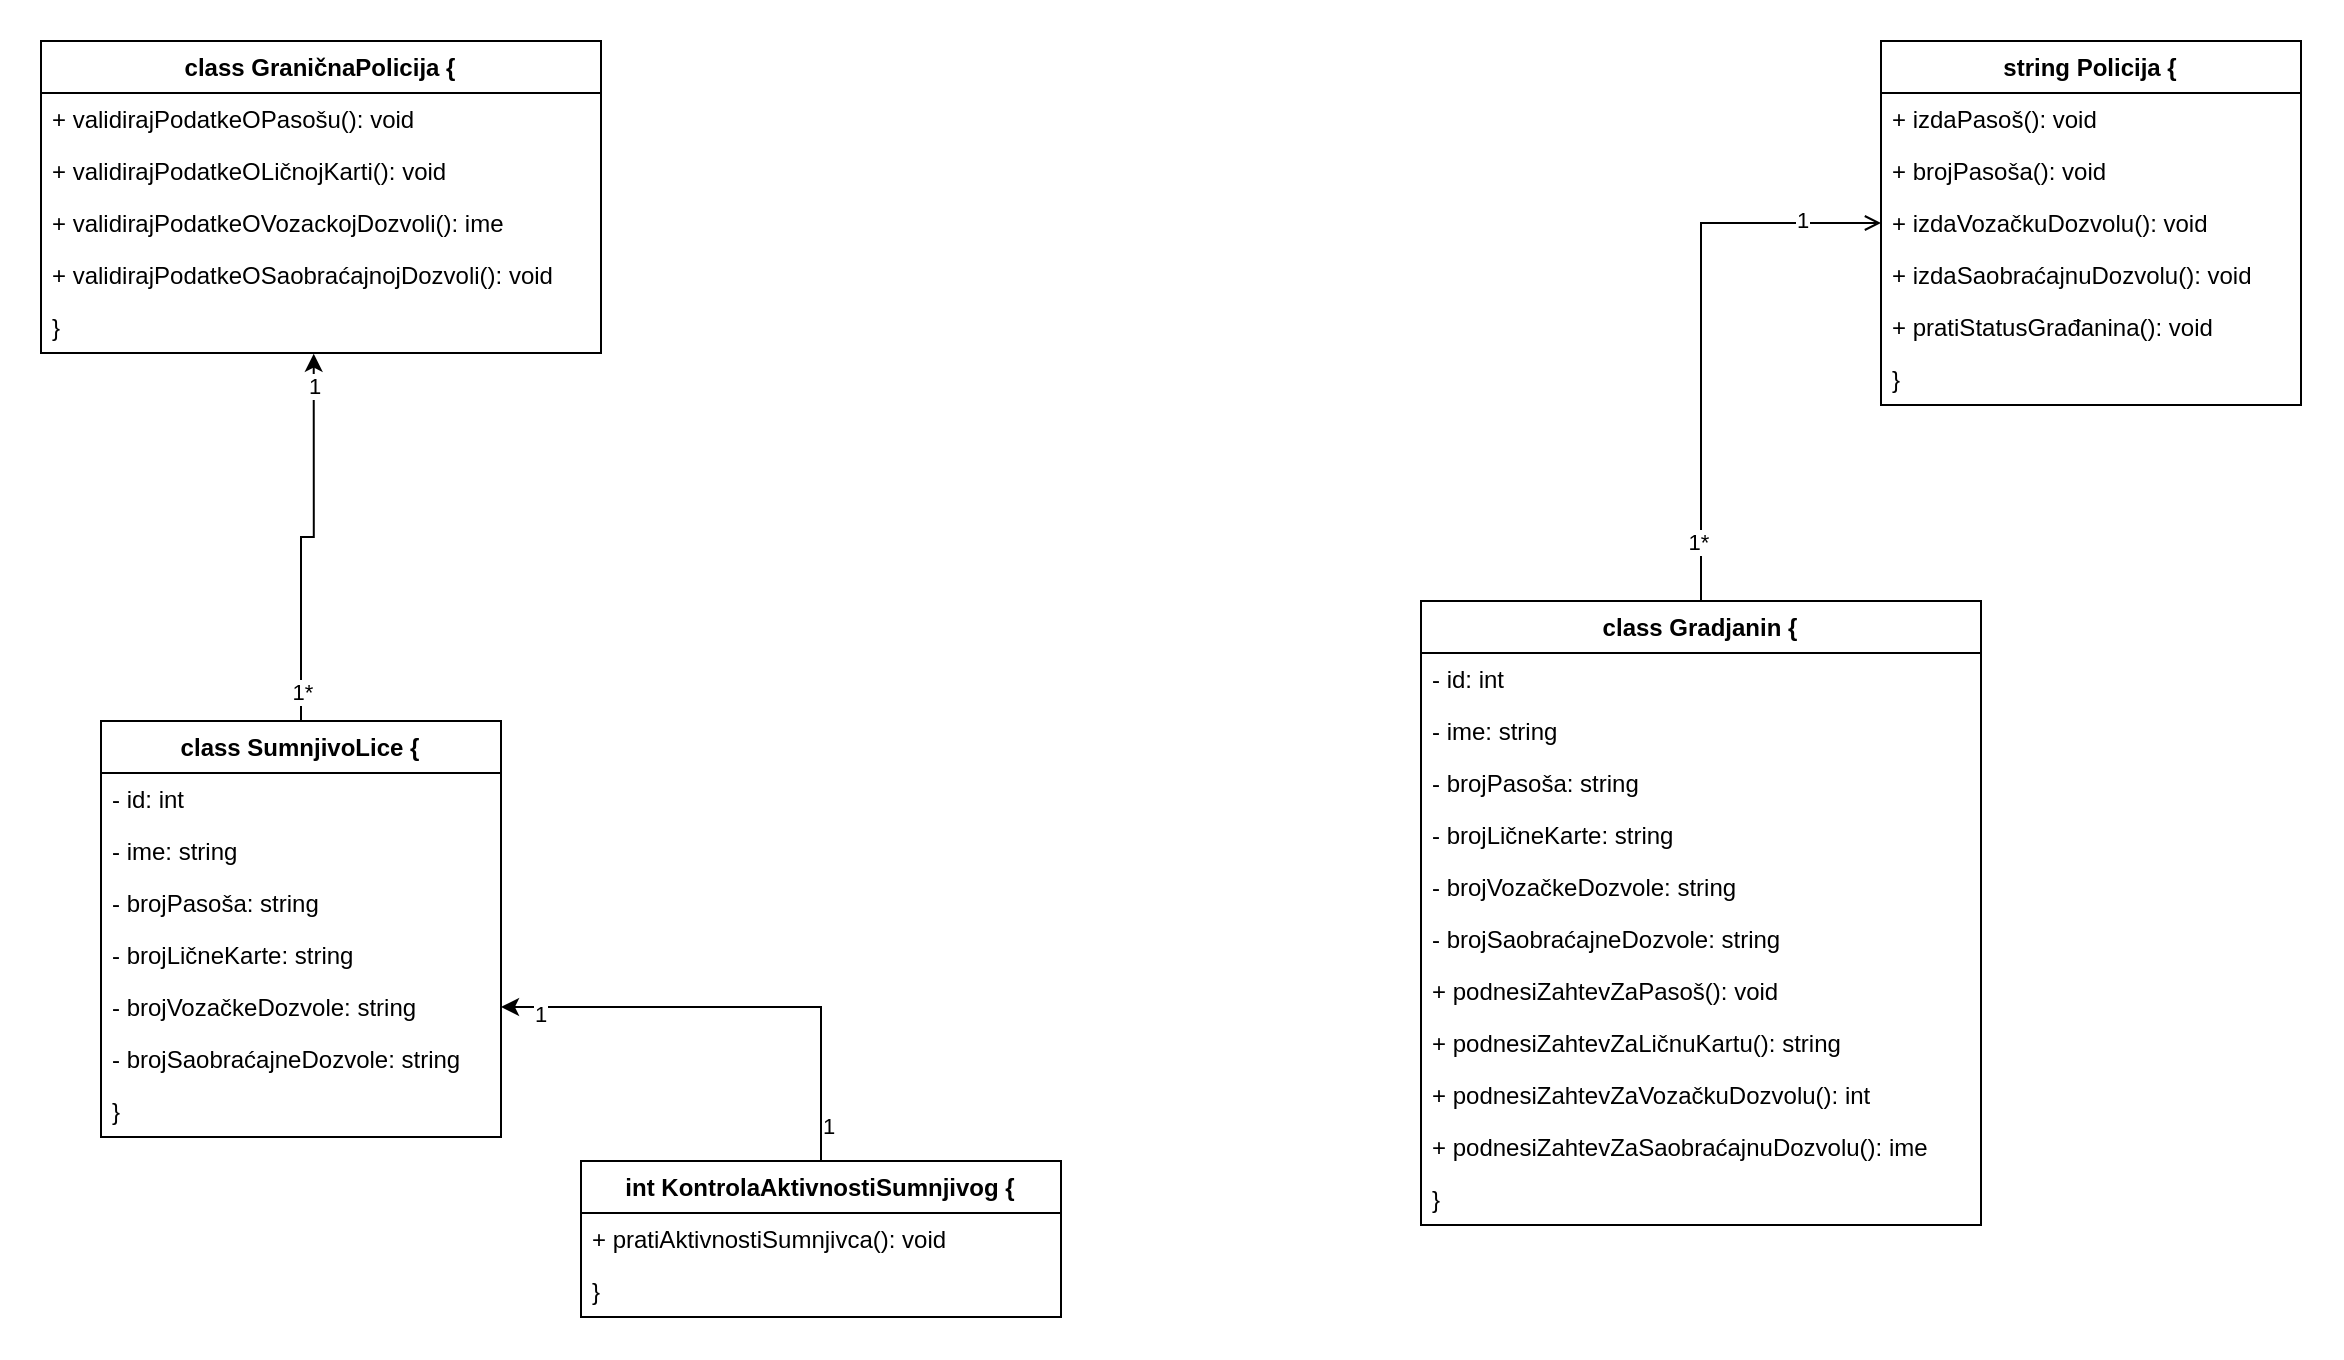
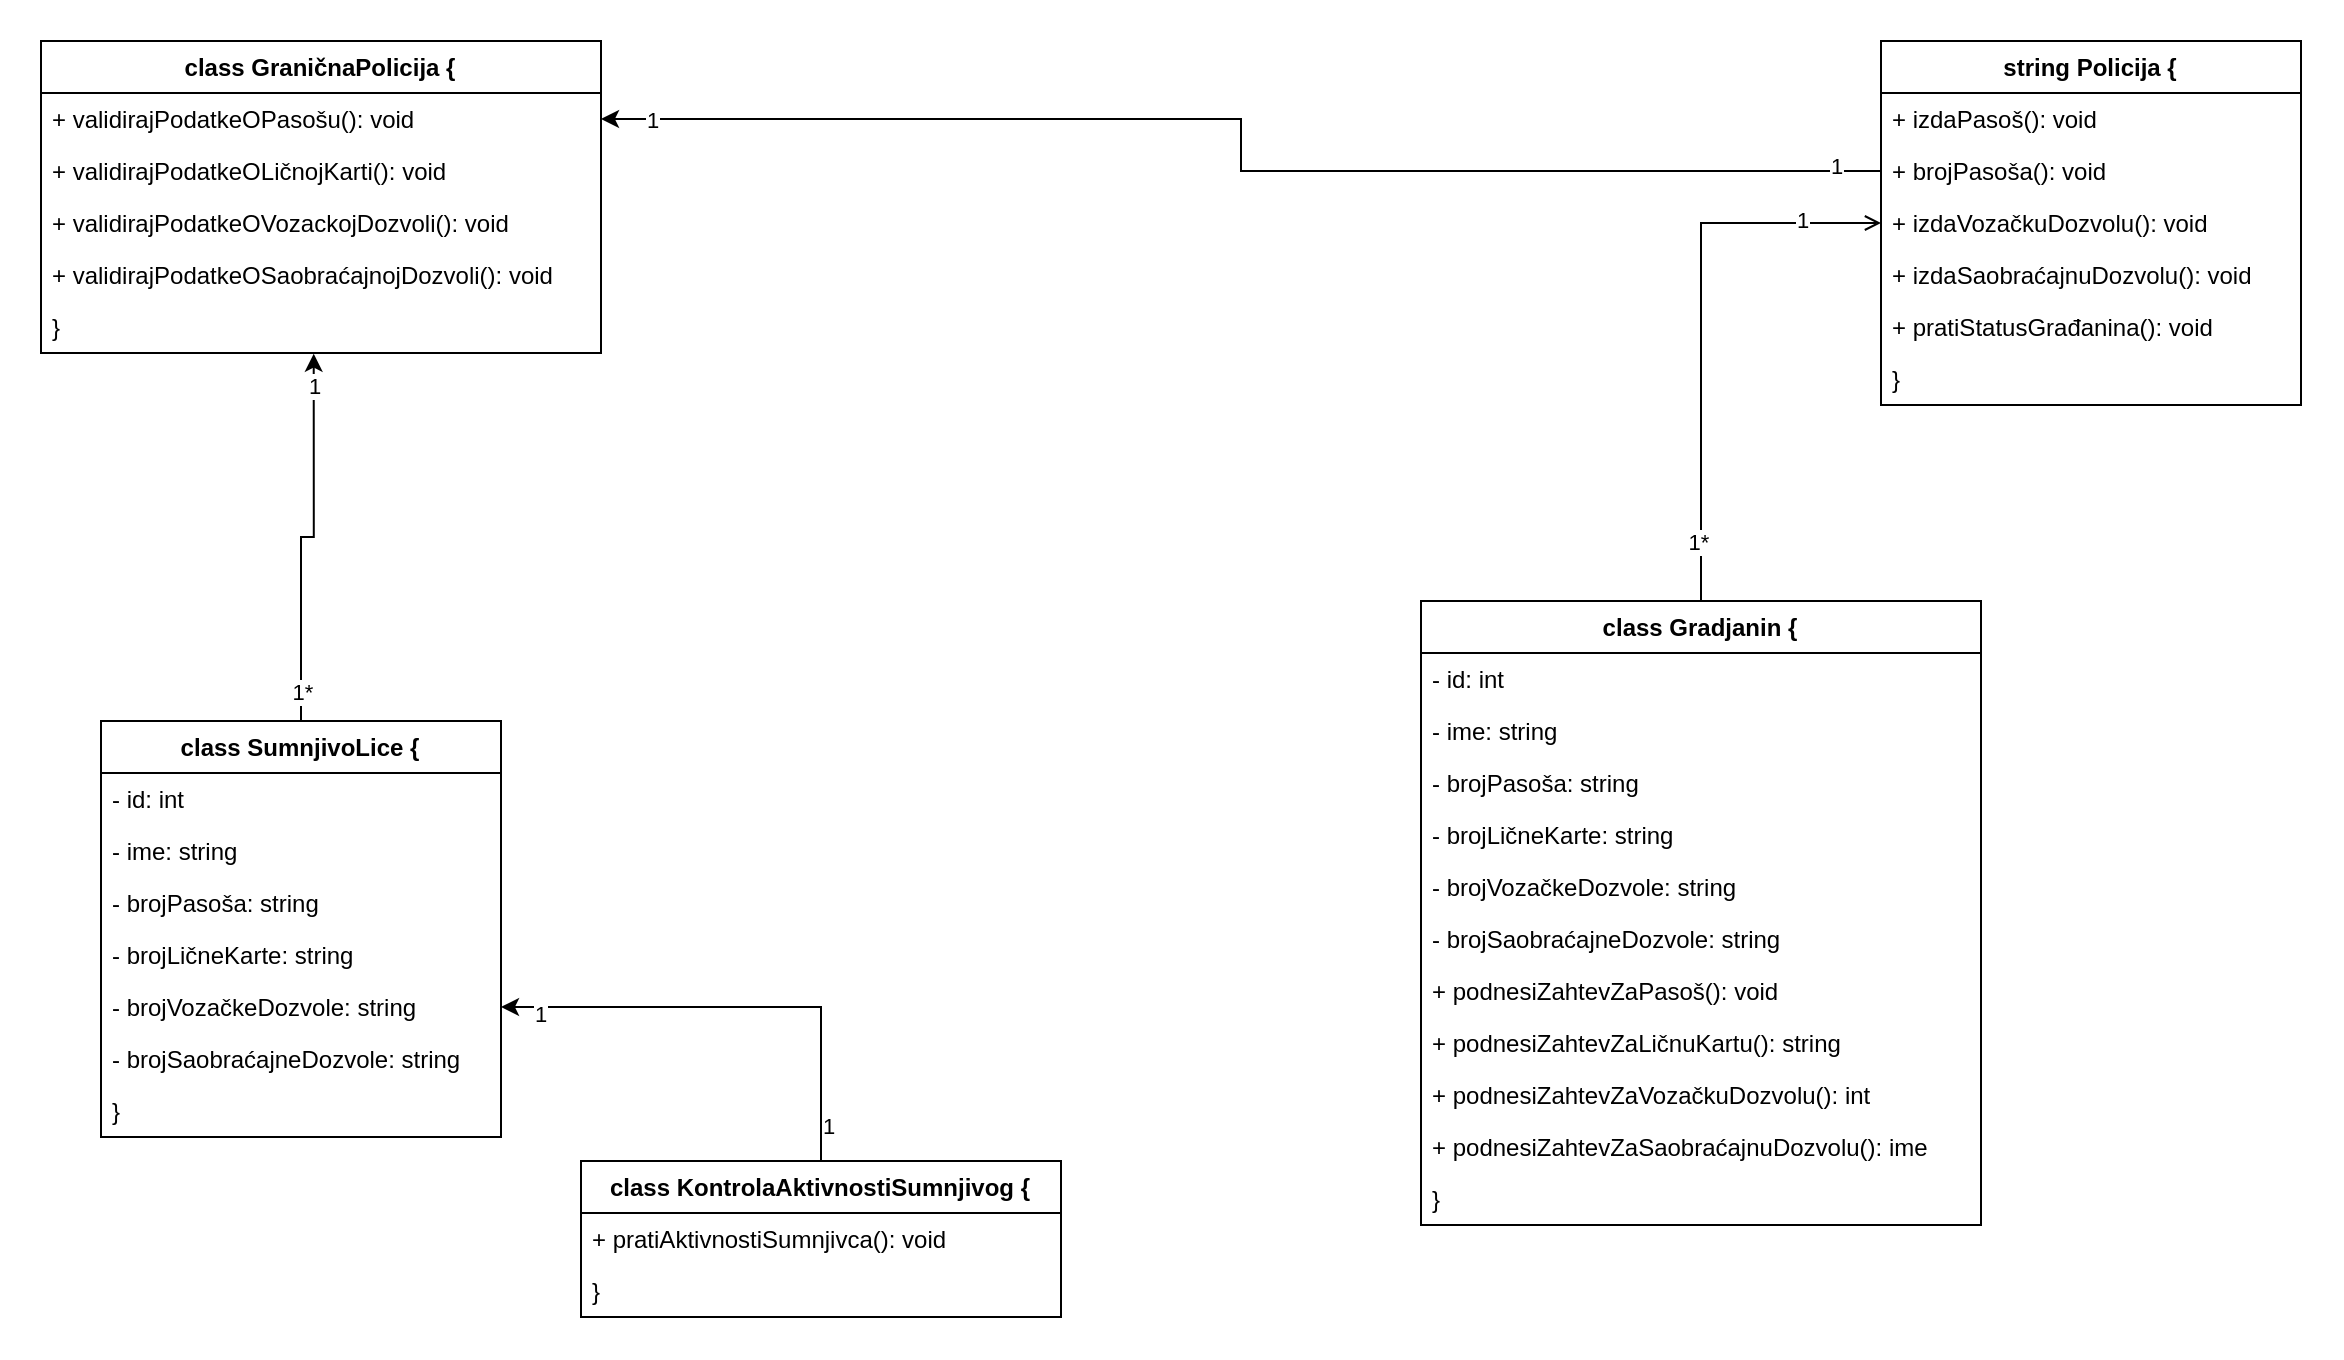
none -> (1241, 150)
(299, 224) -> (306, 224)
(820, 1188) -> (820, 1188)
